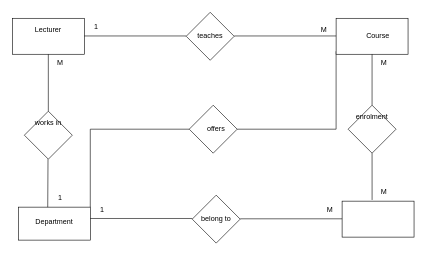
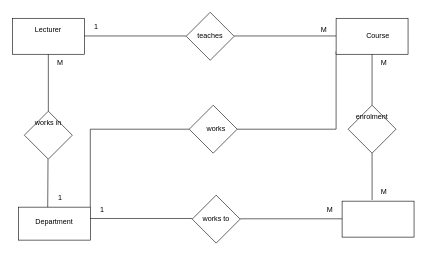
(216, 129) -> (216, 129)
(216, 219) -> (216, 219)
